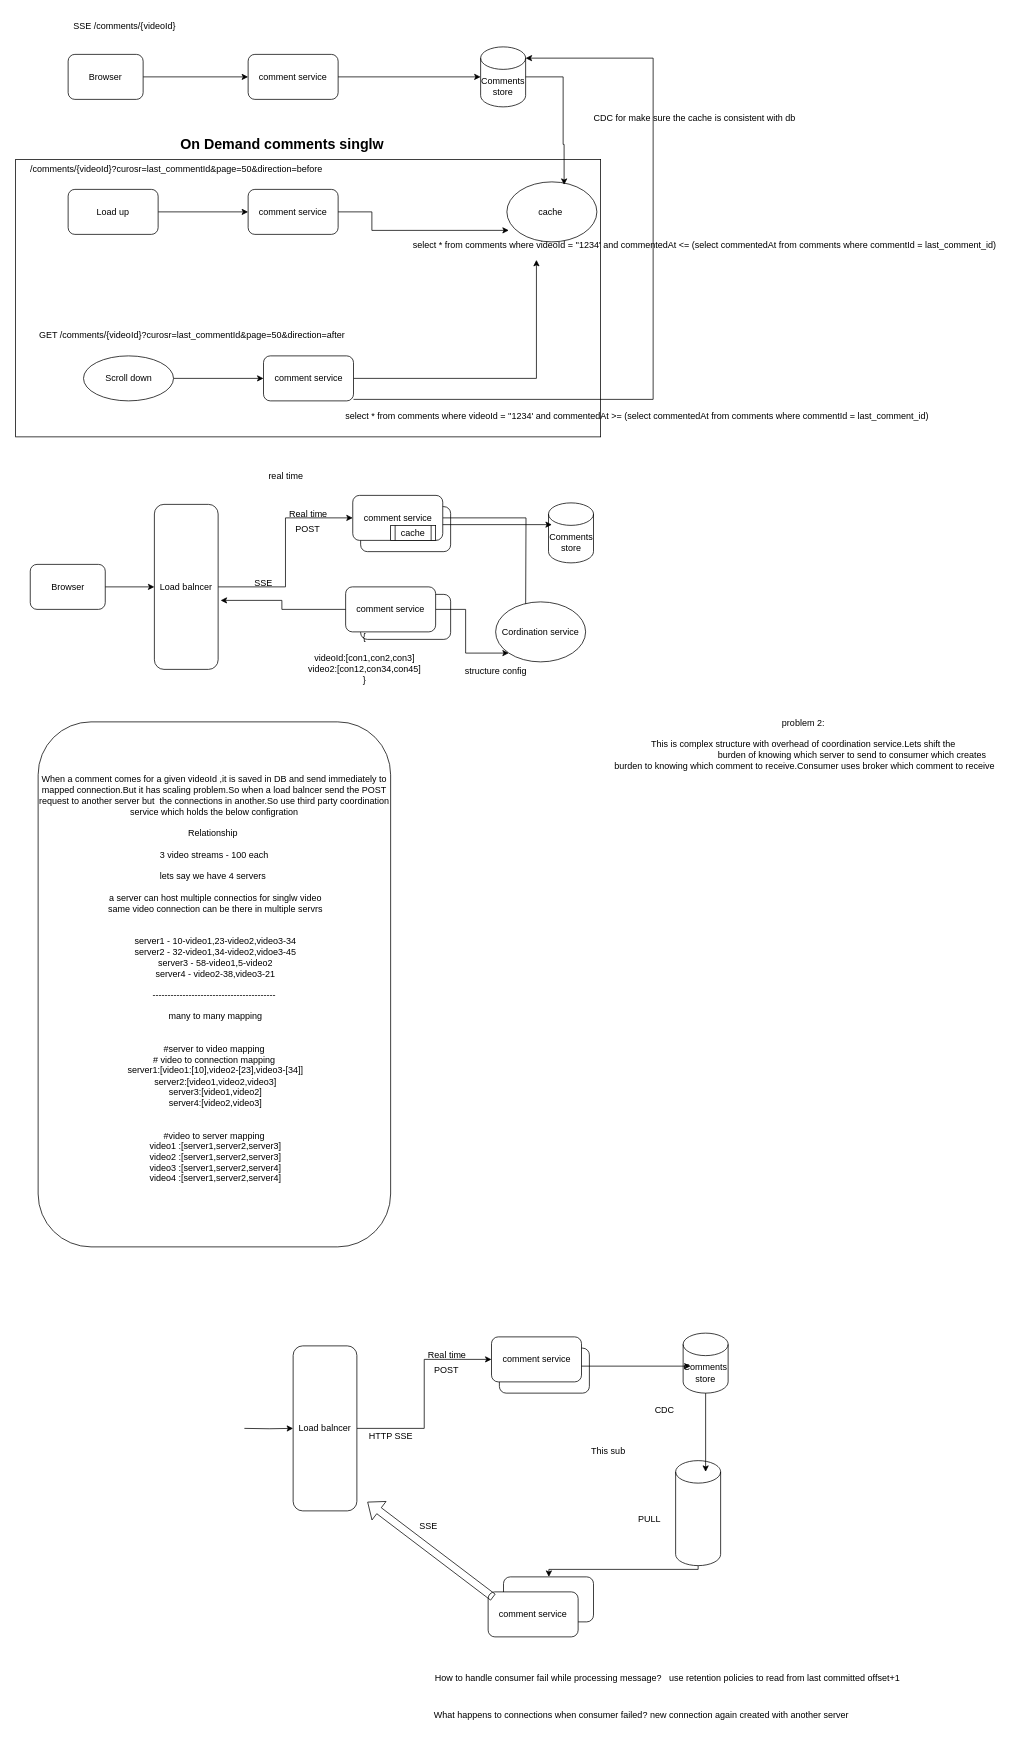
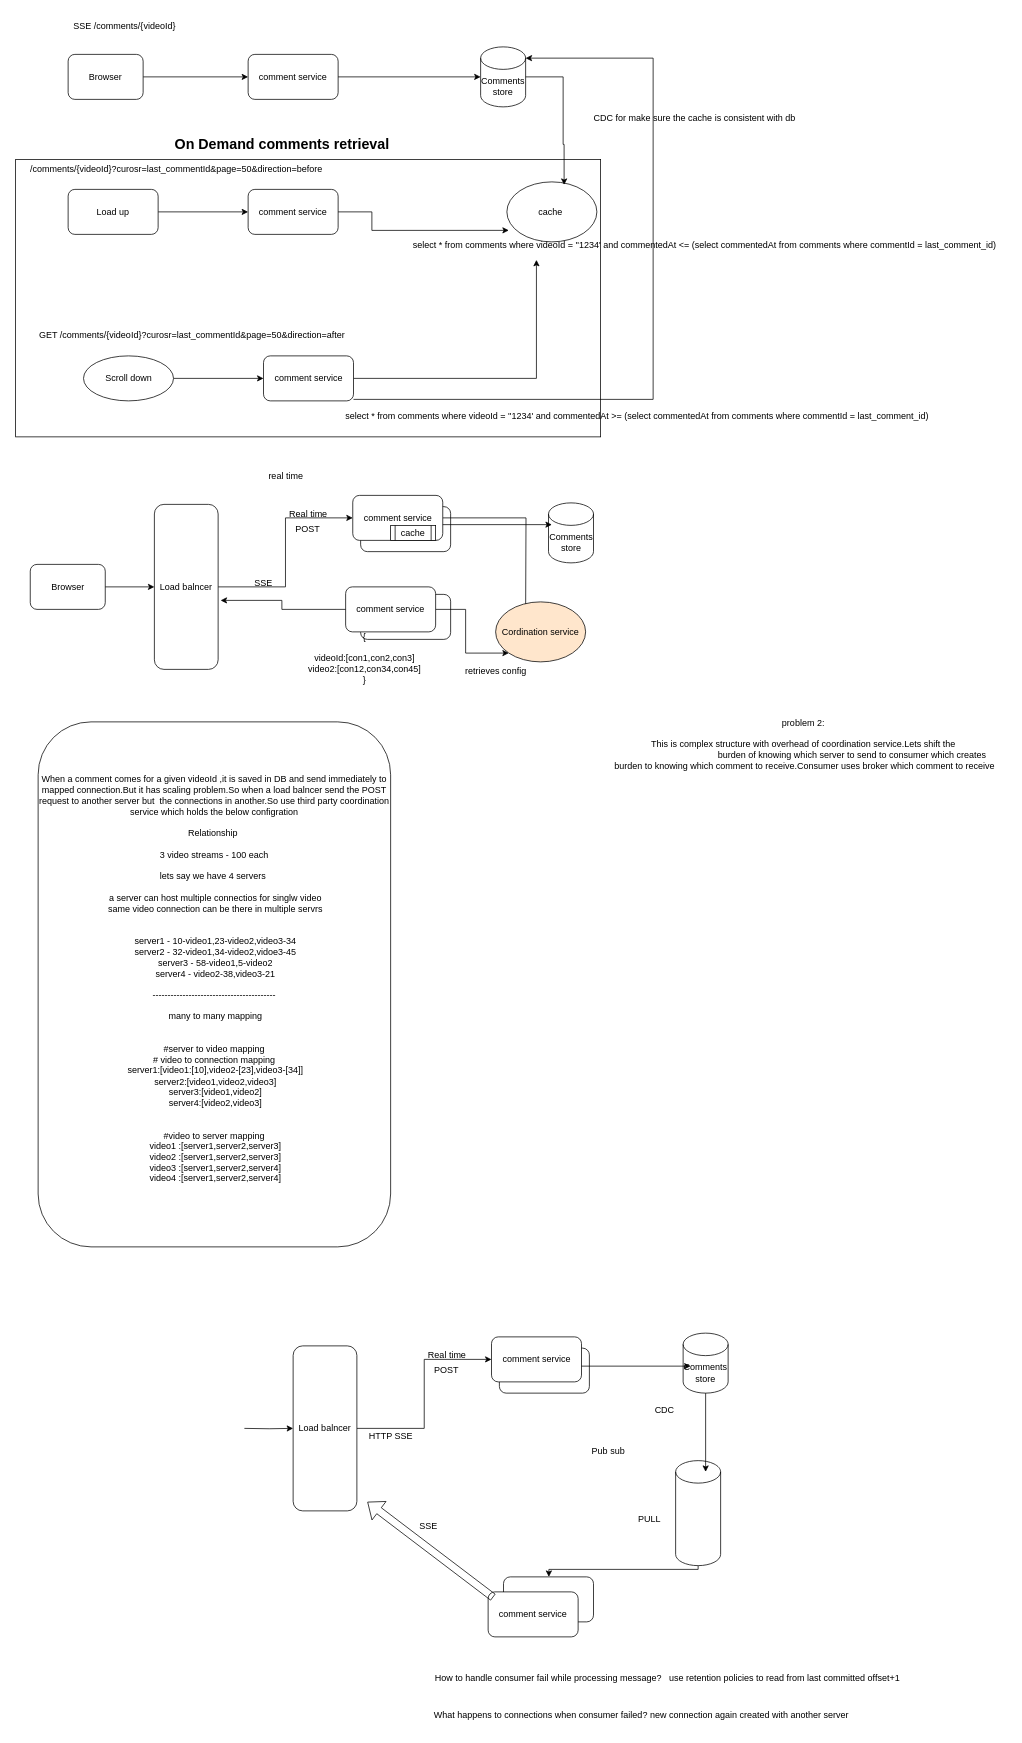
(282, 144) -> (282, 144)
(540, 632) -> (540, 632)
(496, 672) -> (496, 672)
(608, 1452) -> (608, 1452)
